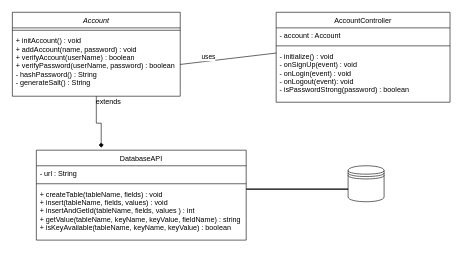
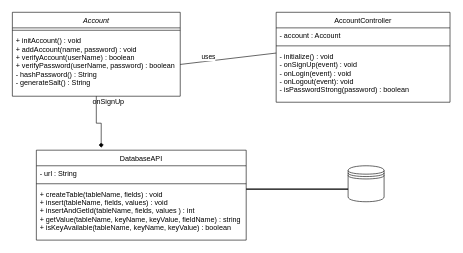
(109, 102) -> (109, 102)
